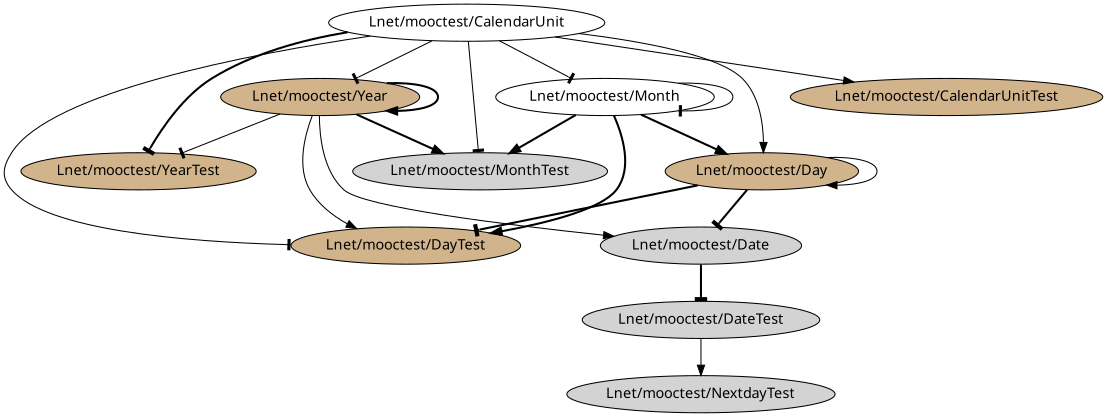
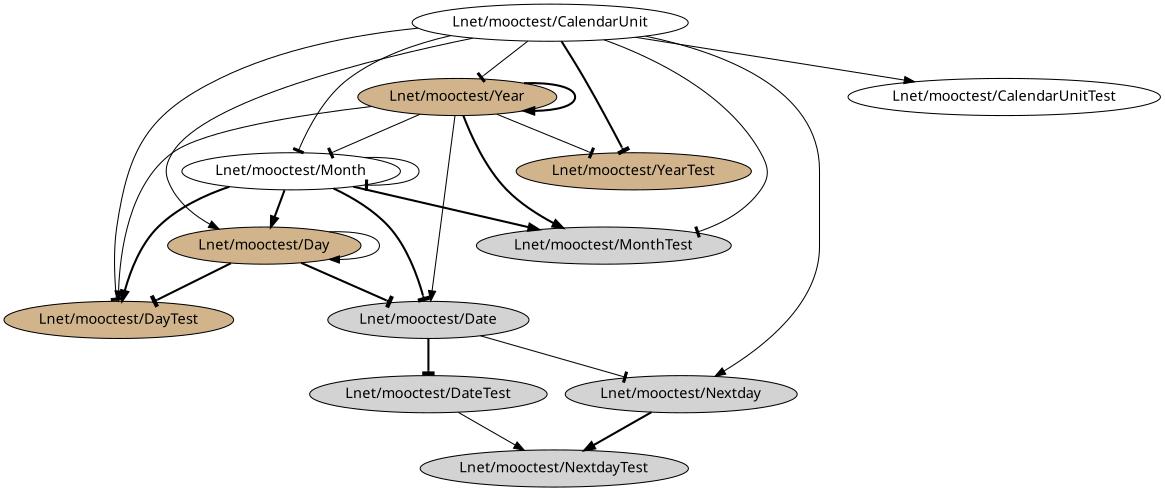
(947, 97) -> (1004, 97)
none -> (377, 133)
none -> (392, 231)
none -> (681, 394)
